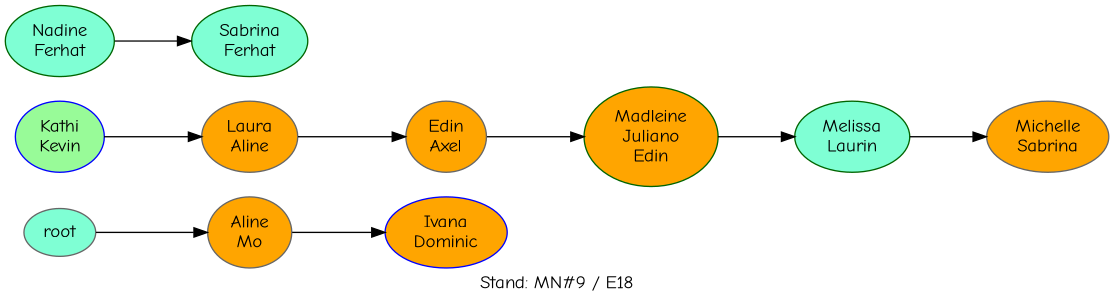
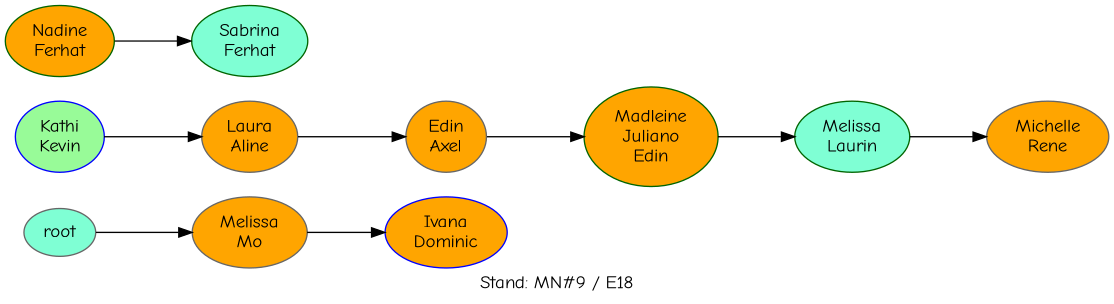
(60, 41) -> (60, 41)
(1048, 137) -> (1048, 137)
(250, 232) -> (250, 232)
